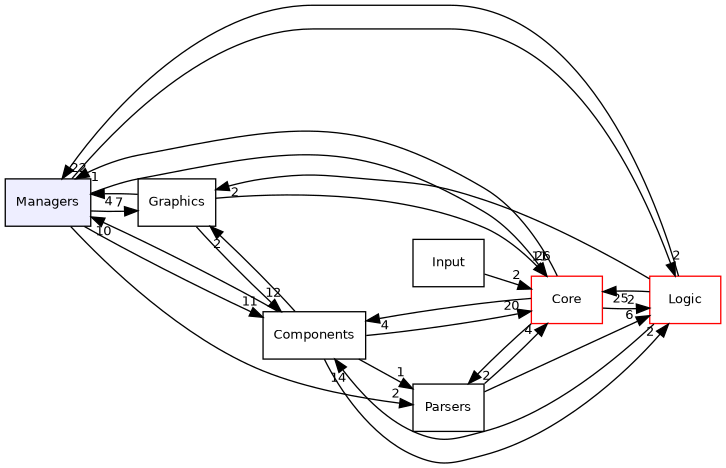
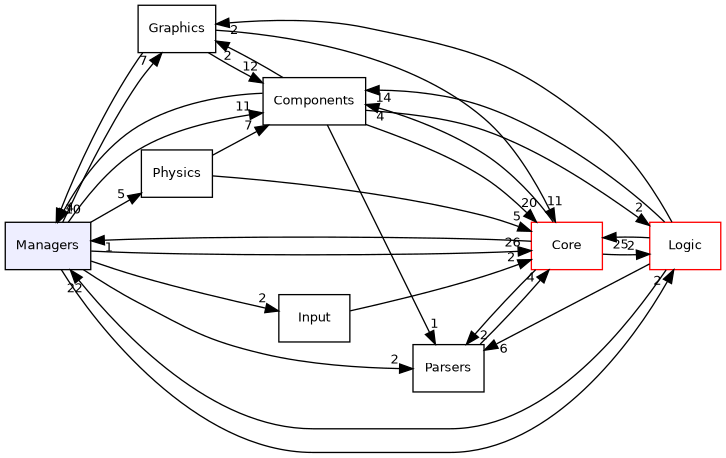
none -> (177, 174)
none -> (178, 287)
(561, 357) -> (573, 304)
